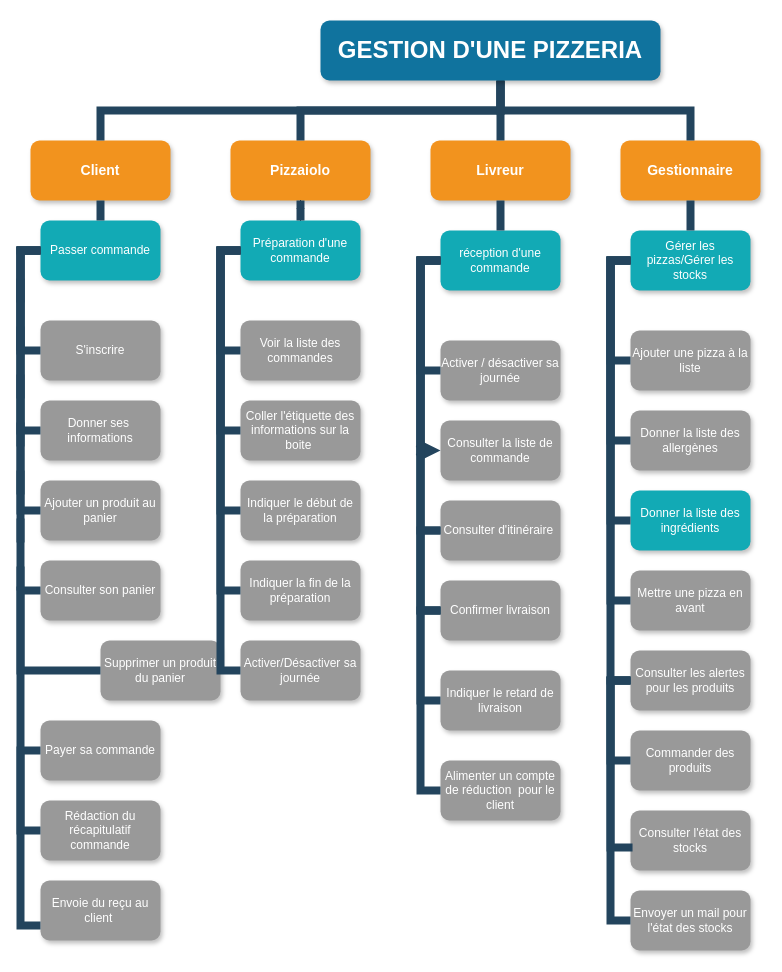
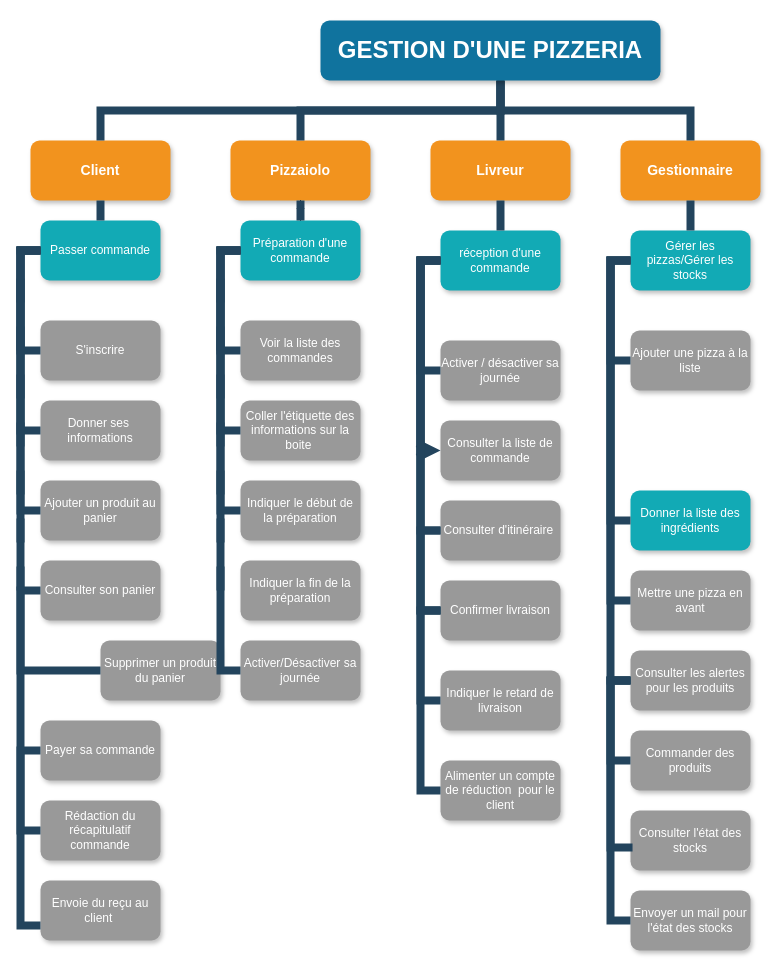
(622, 441) -> none
(691, 441) -> none
(232, 591) -> (232, 591)
